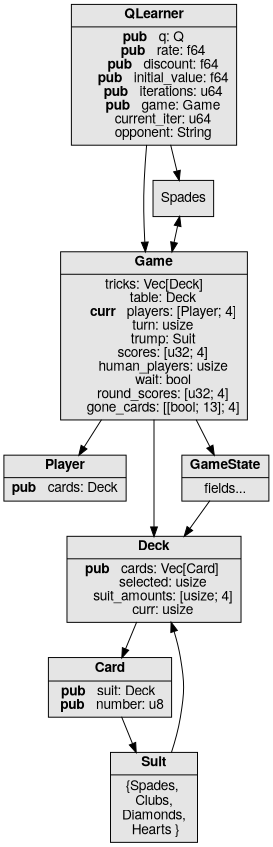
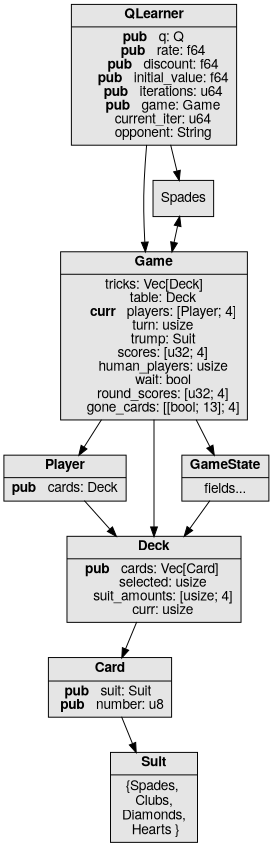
(126, 691) -> (126, 691)
(183, 692) -> (97, 515)
